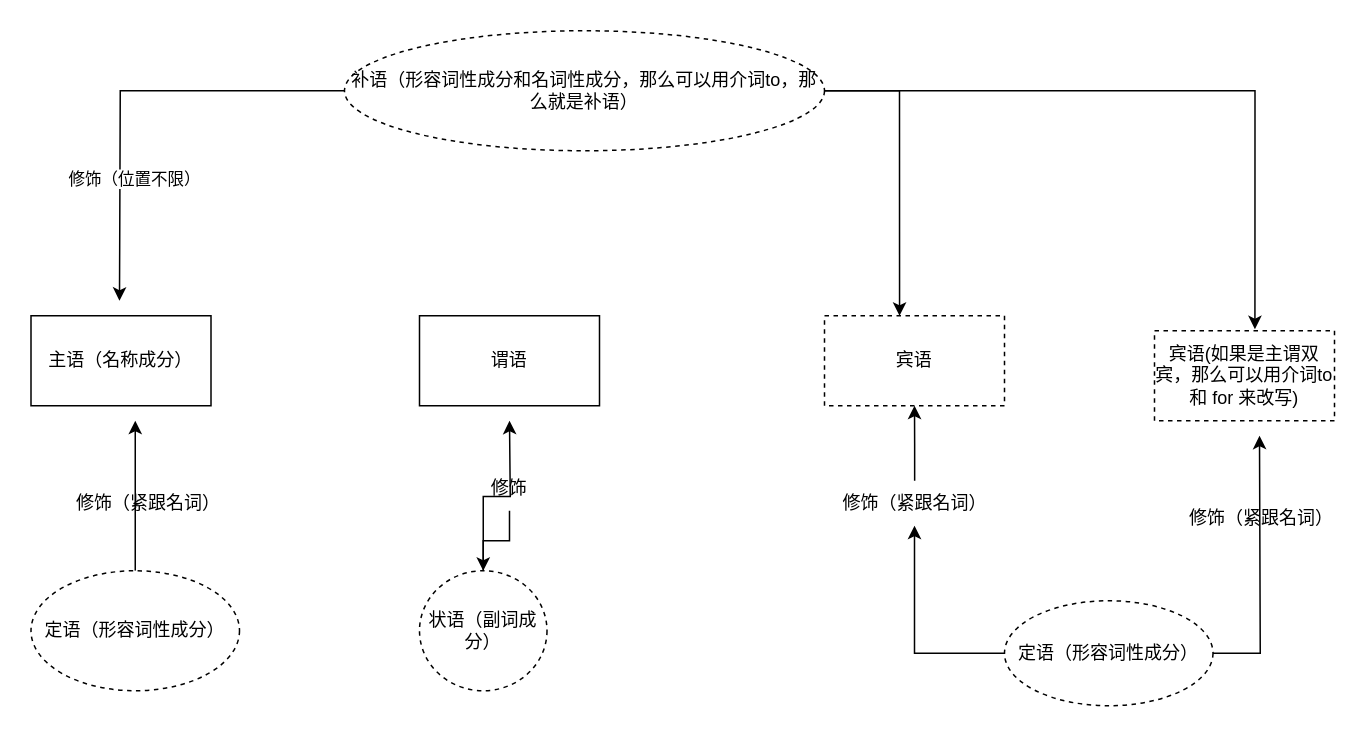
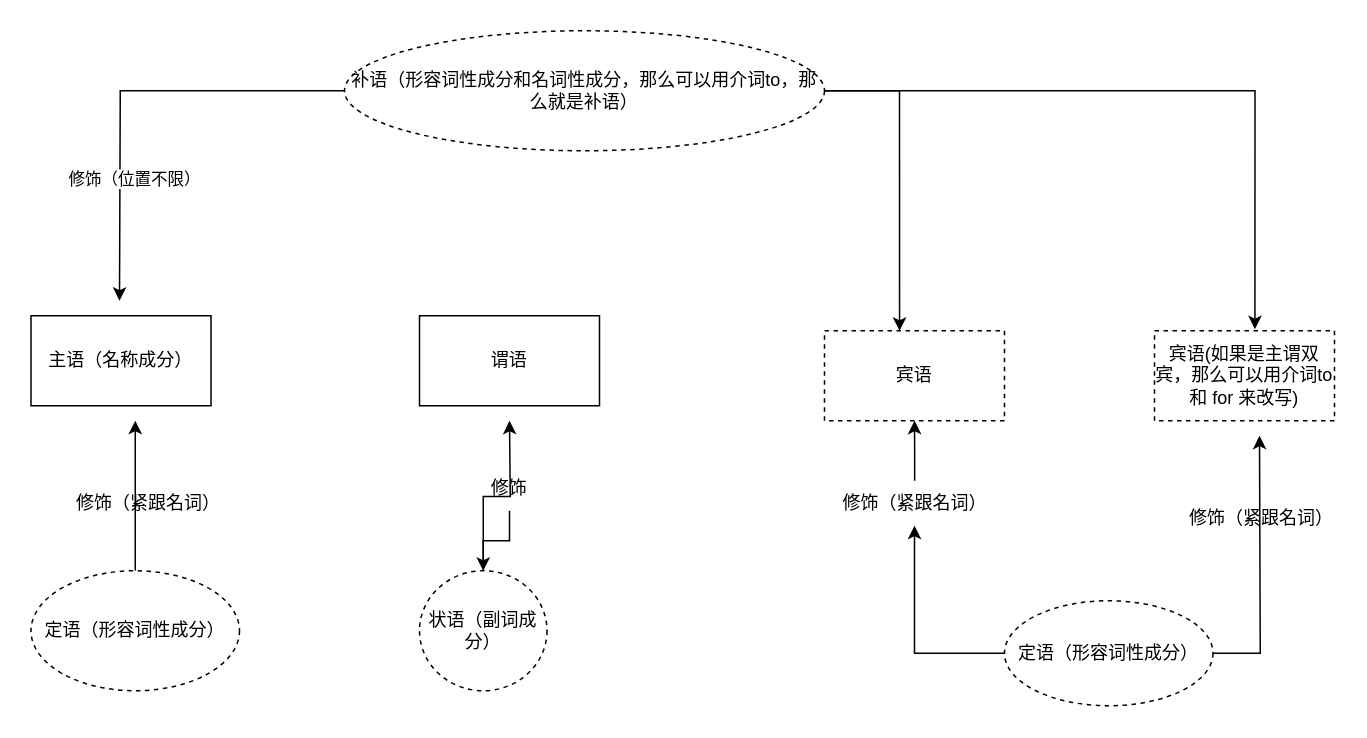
(914, 361) -> (914, 376)
